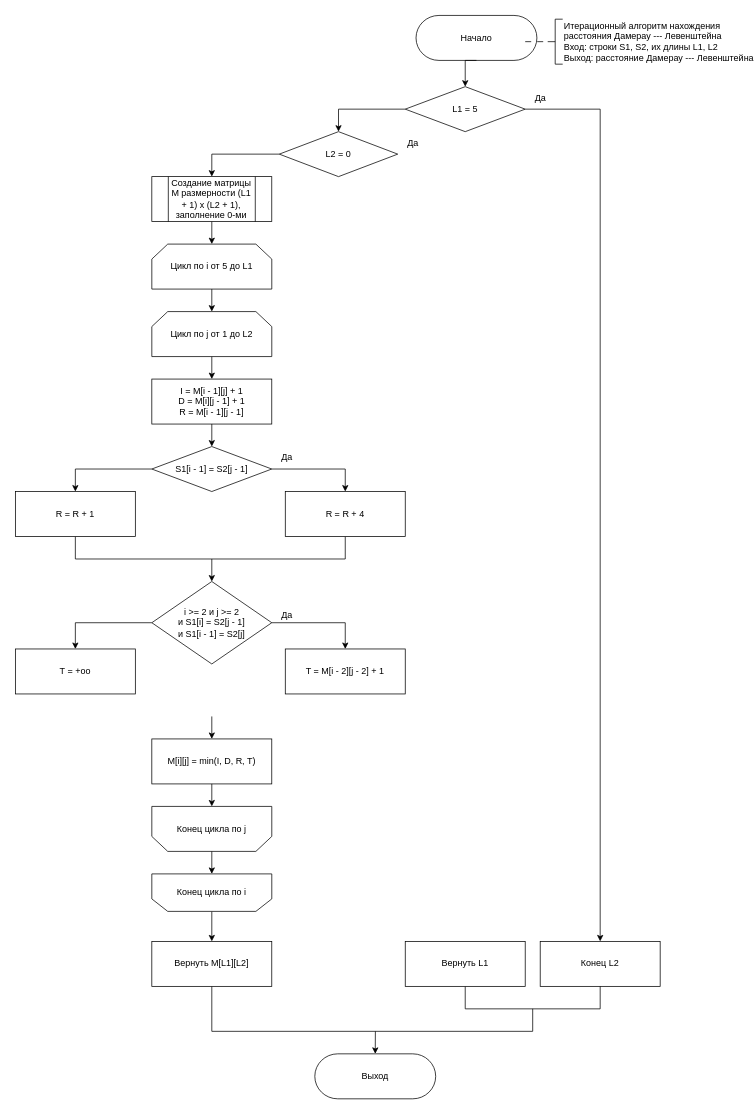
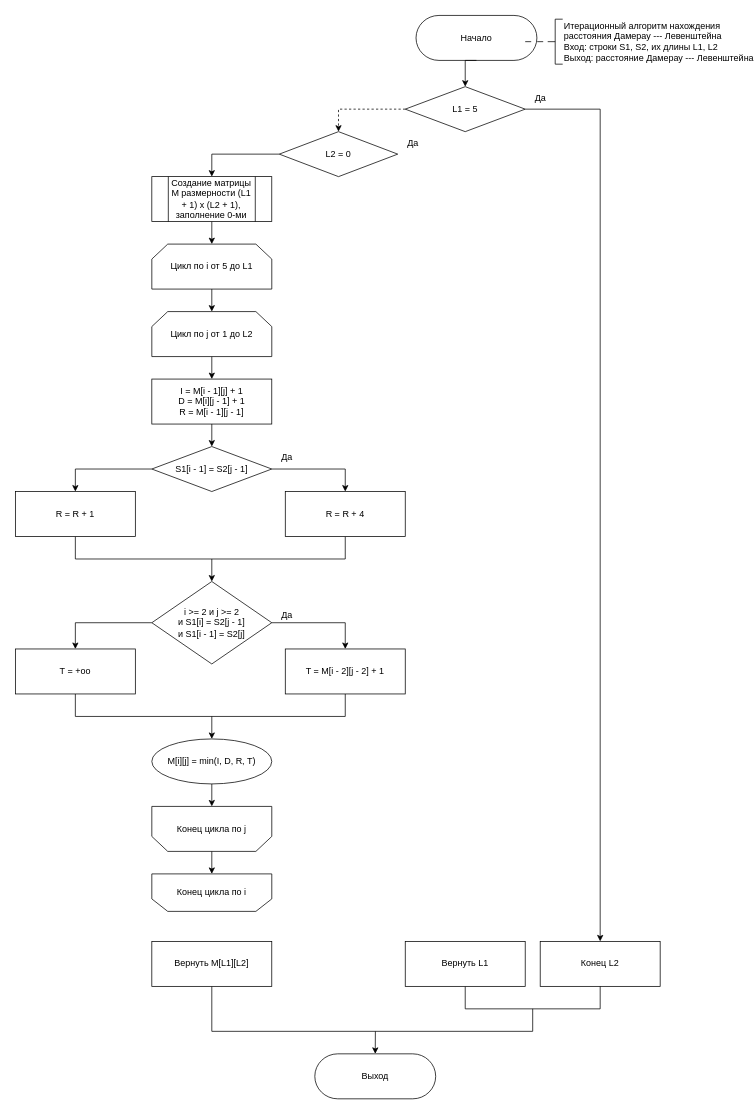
(365, 109) -> (365, 109)
none -> (209, 717)
(212, 762) -> (212, 762)
(212, 924) -> none
